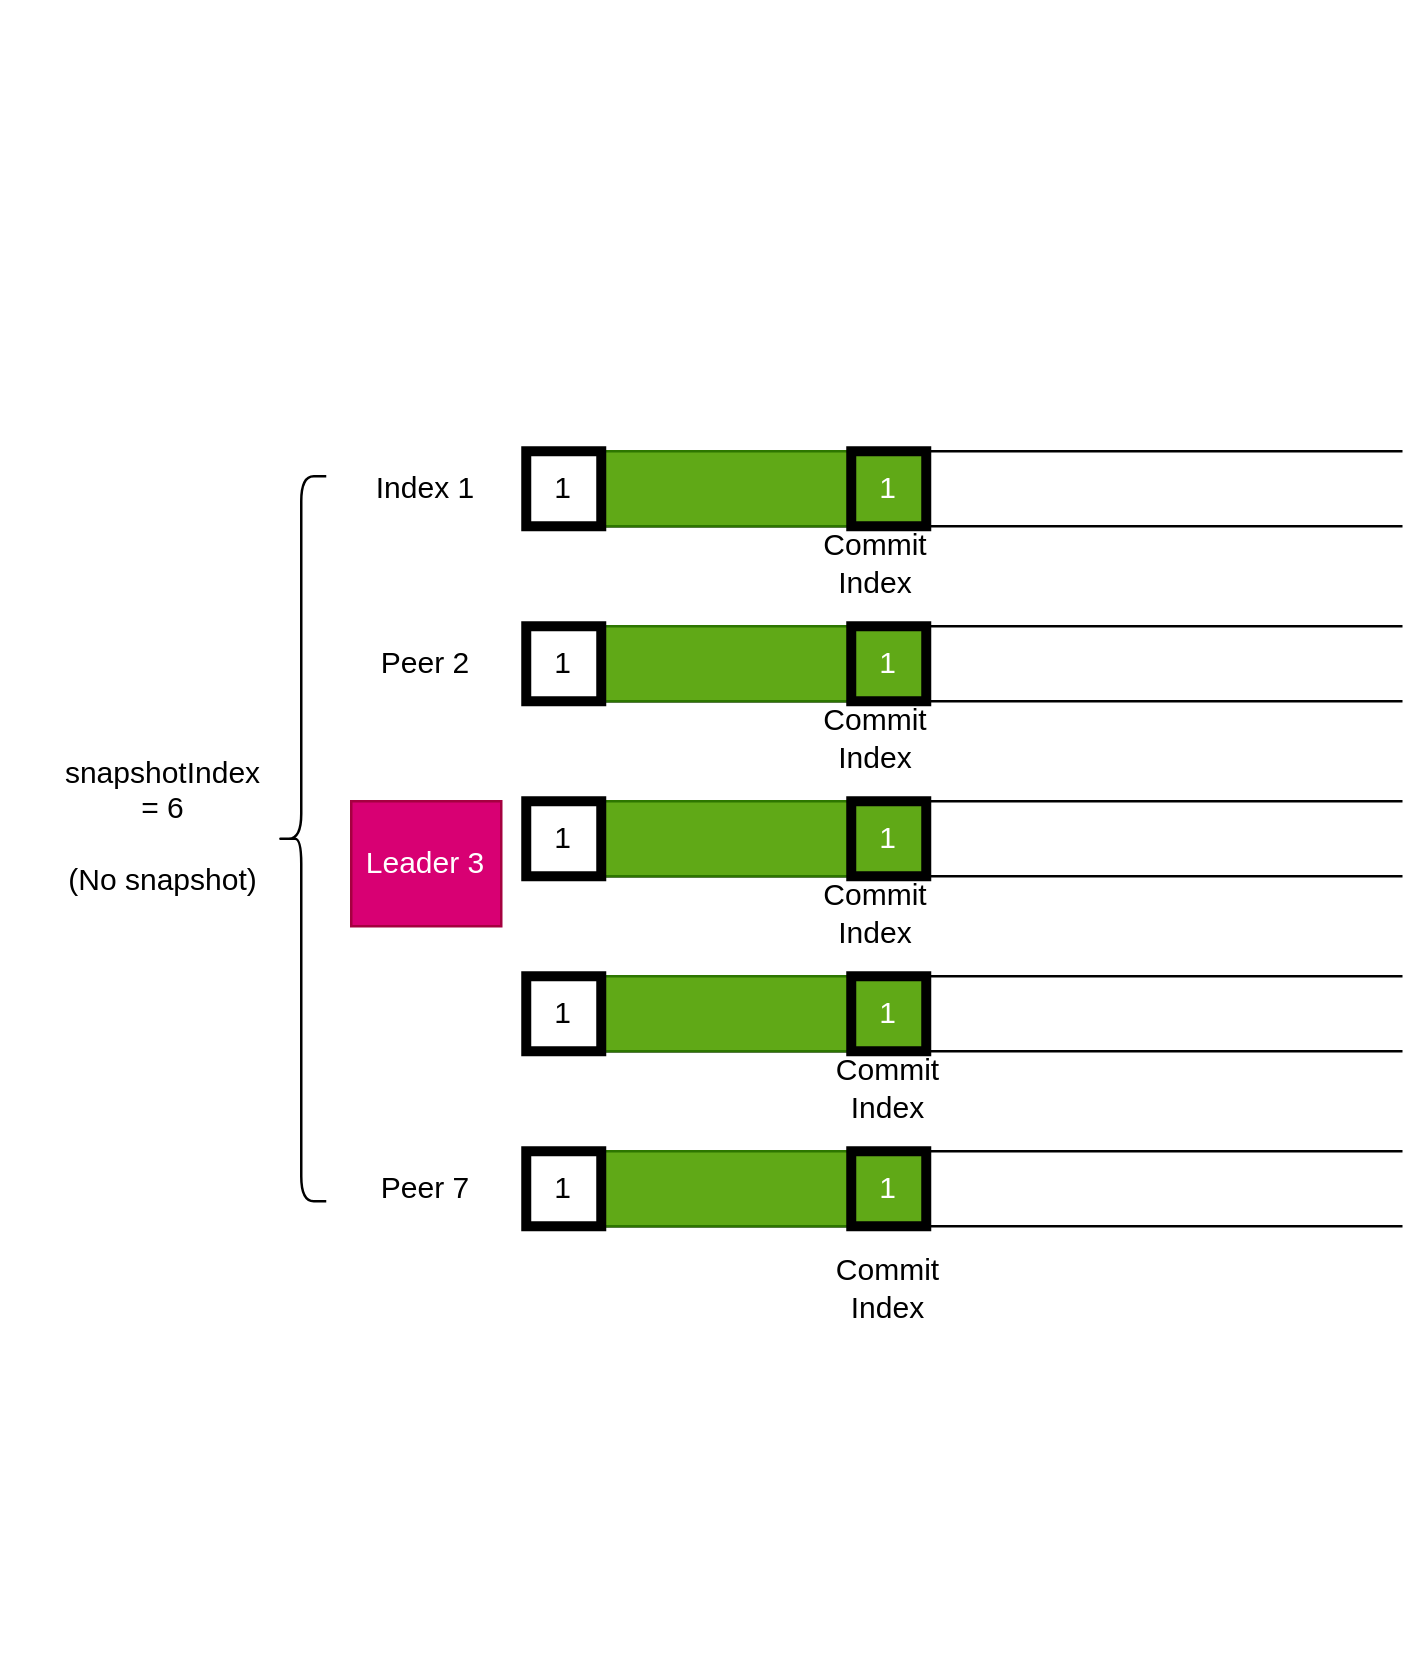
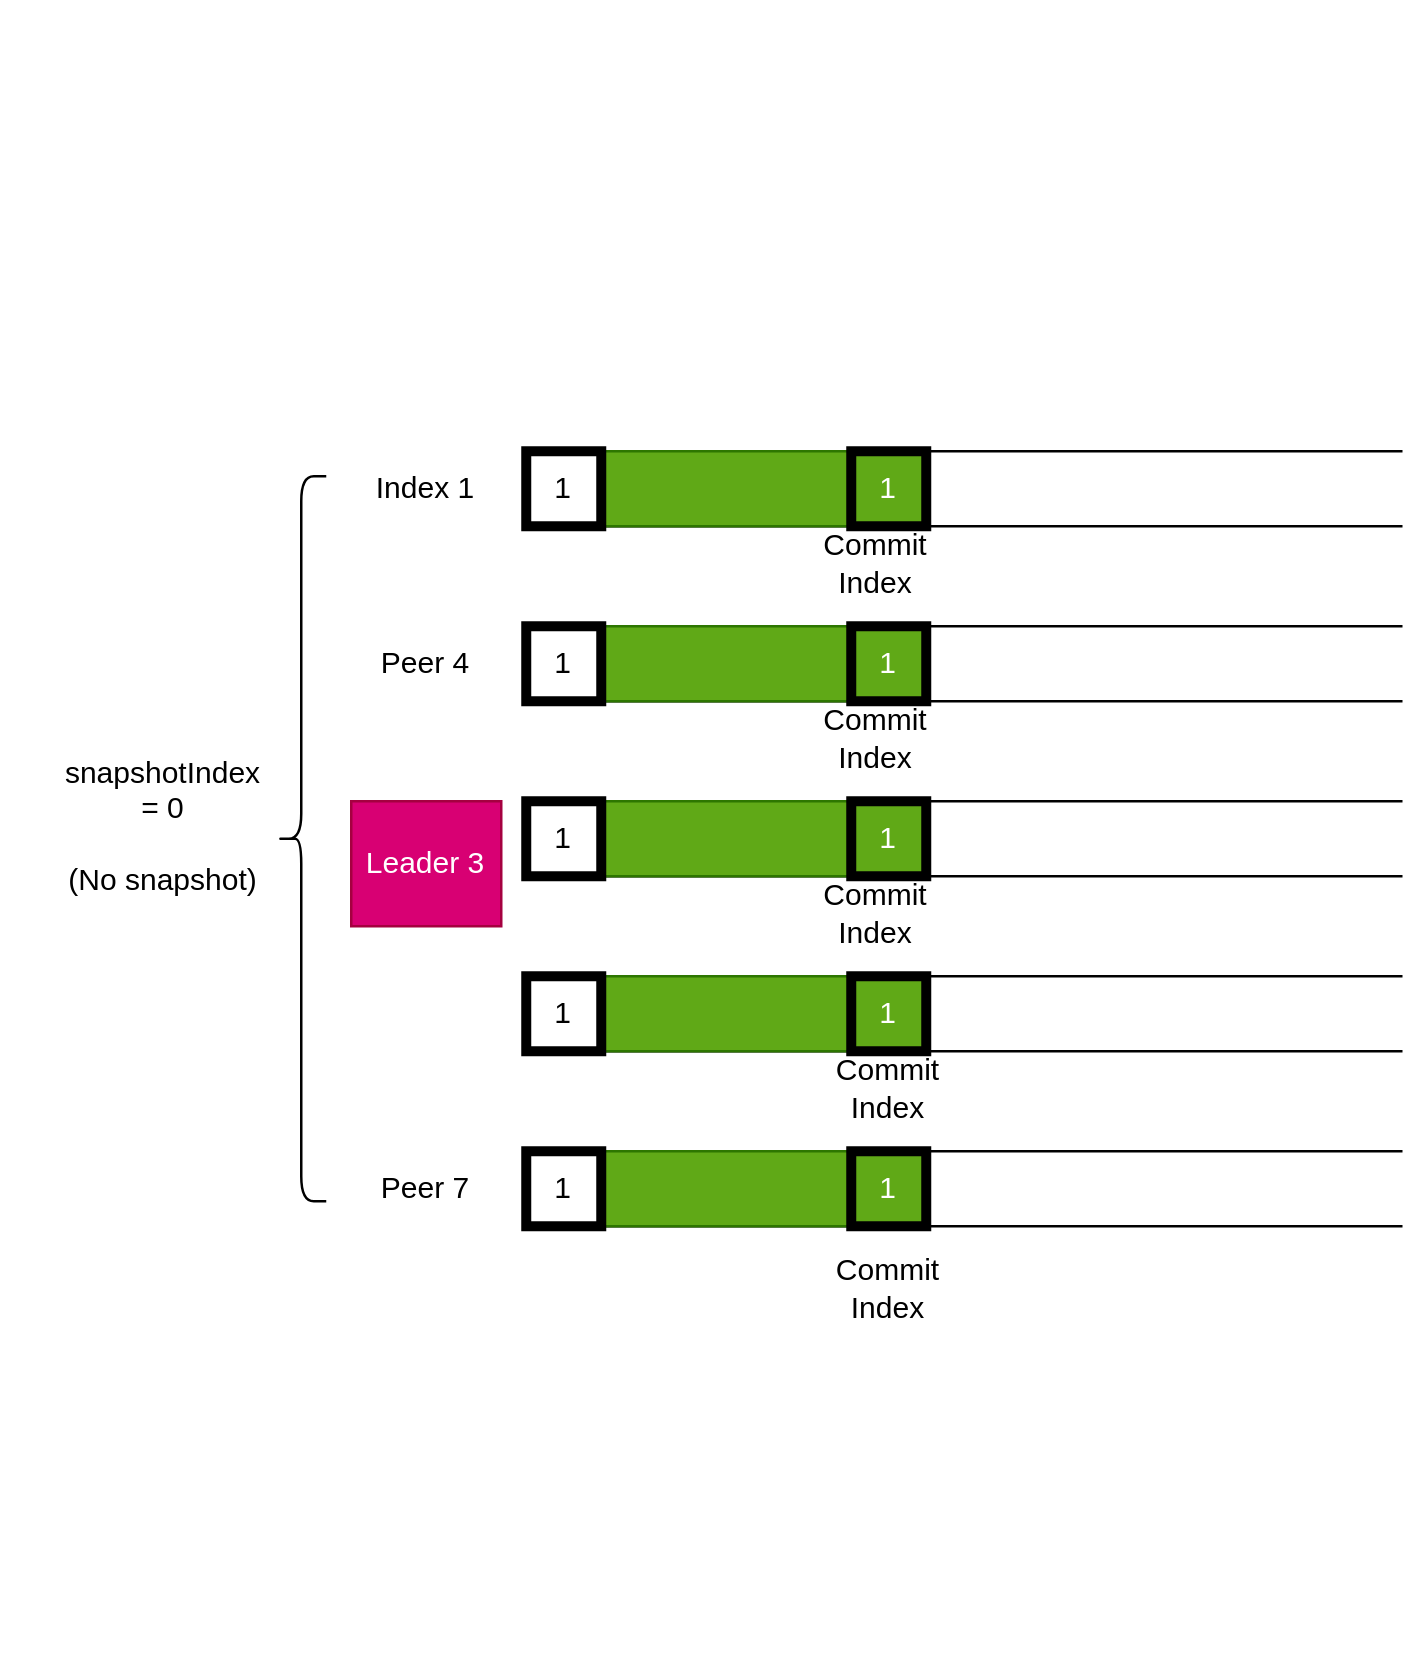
(426, 664) -> (426, 664)
(164, 826) -> (164, 826)
